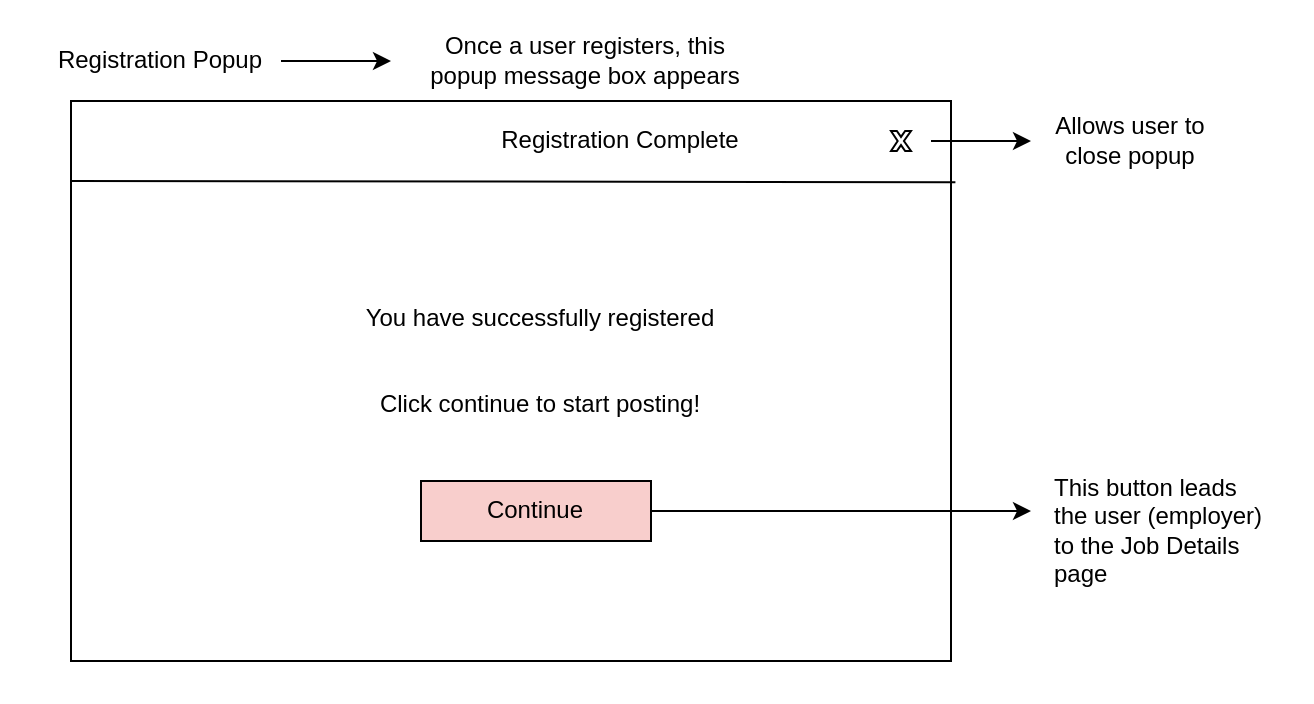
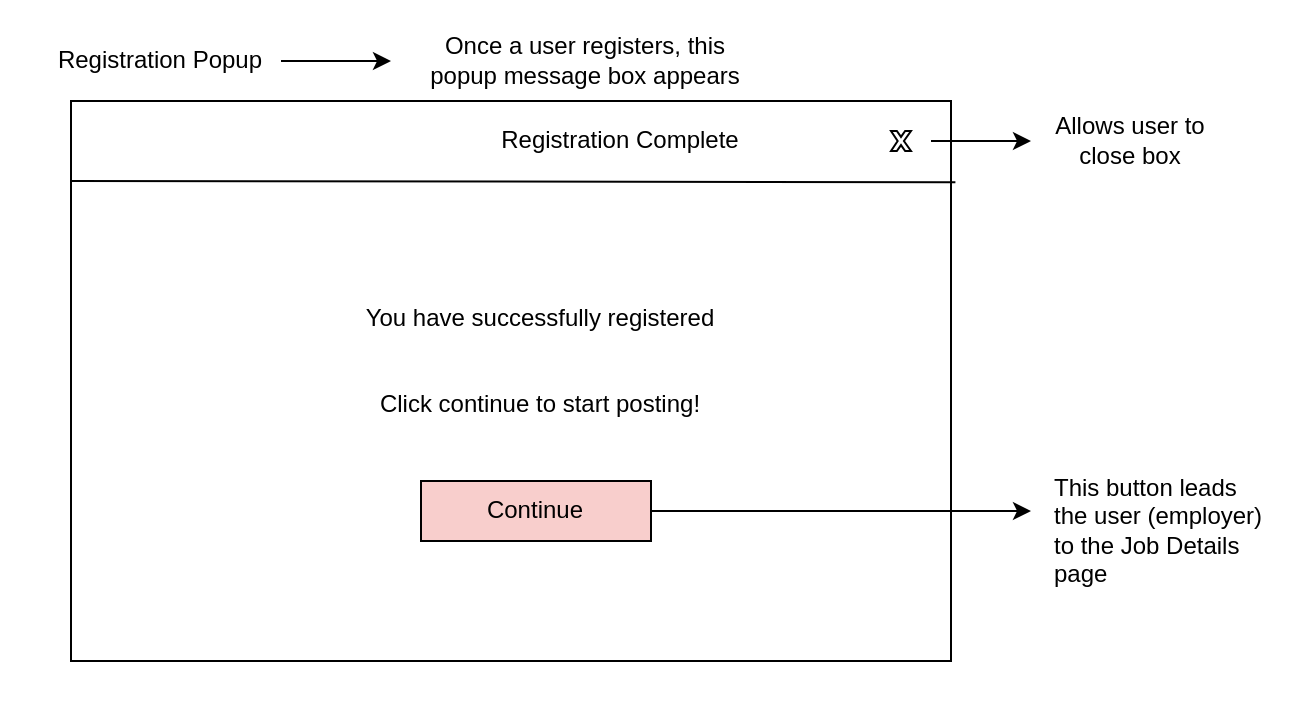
(1131, 141) -> (1131, 141)
